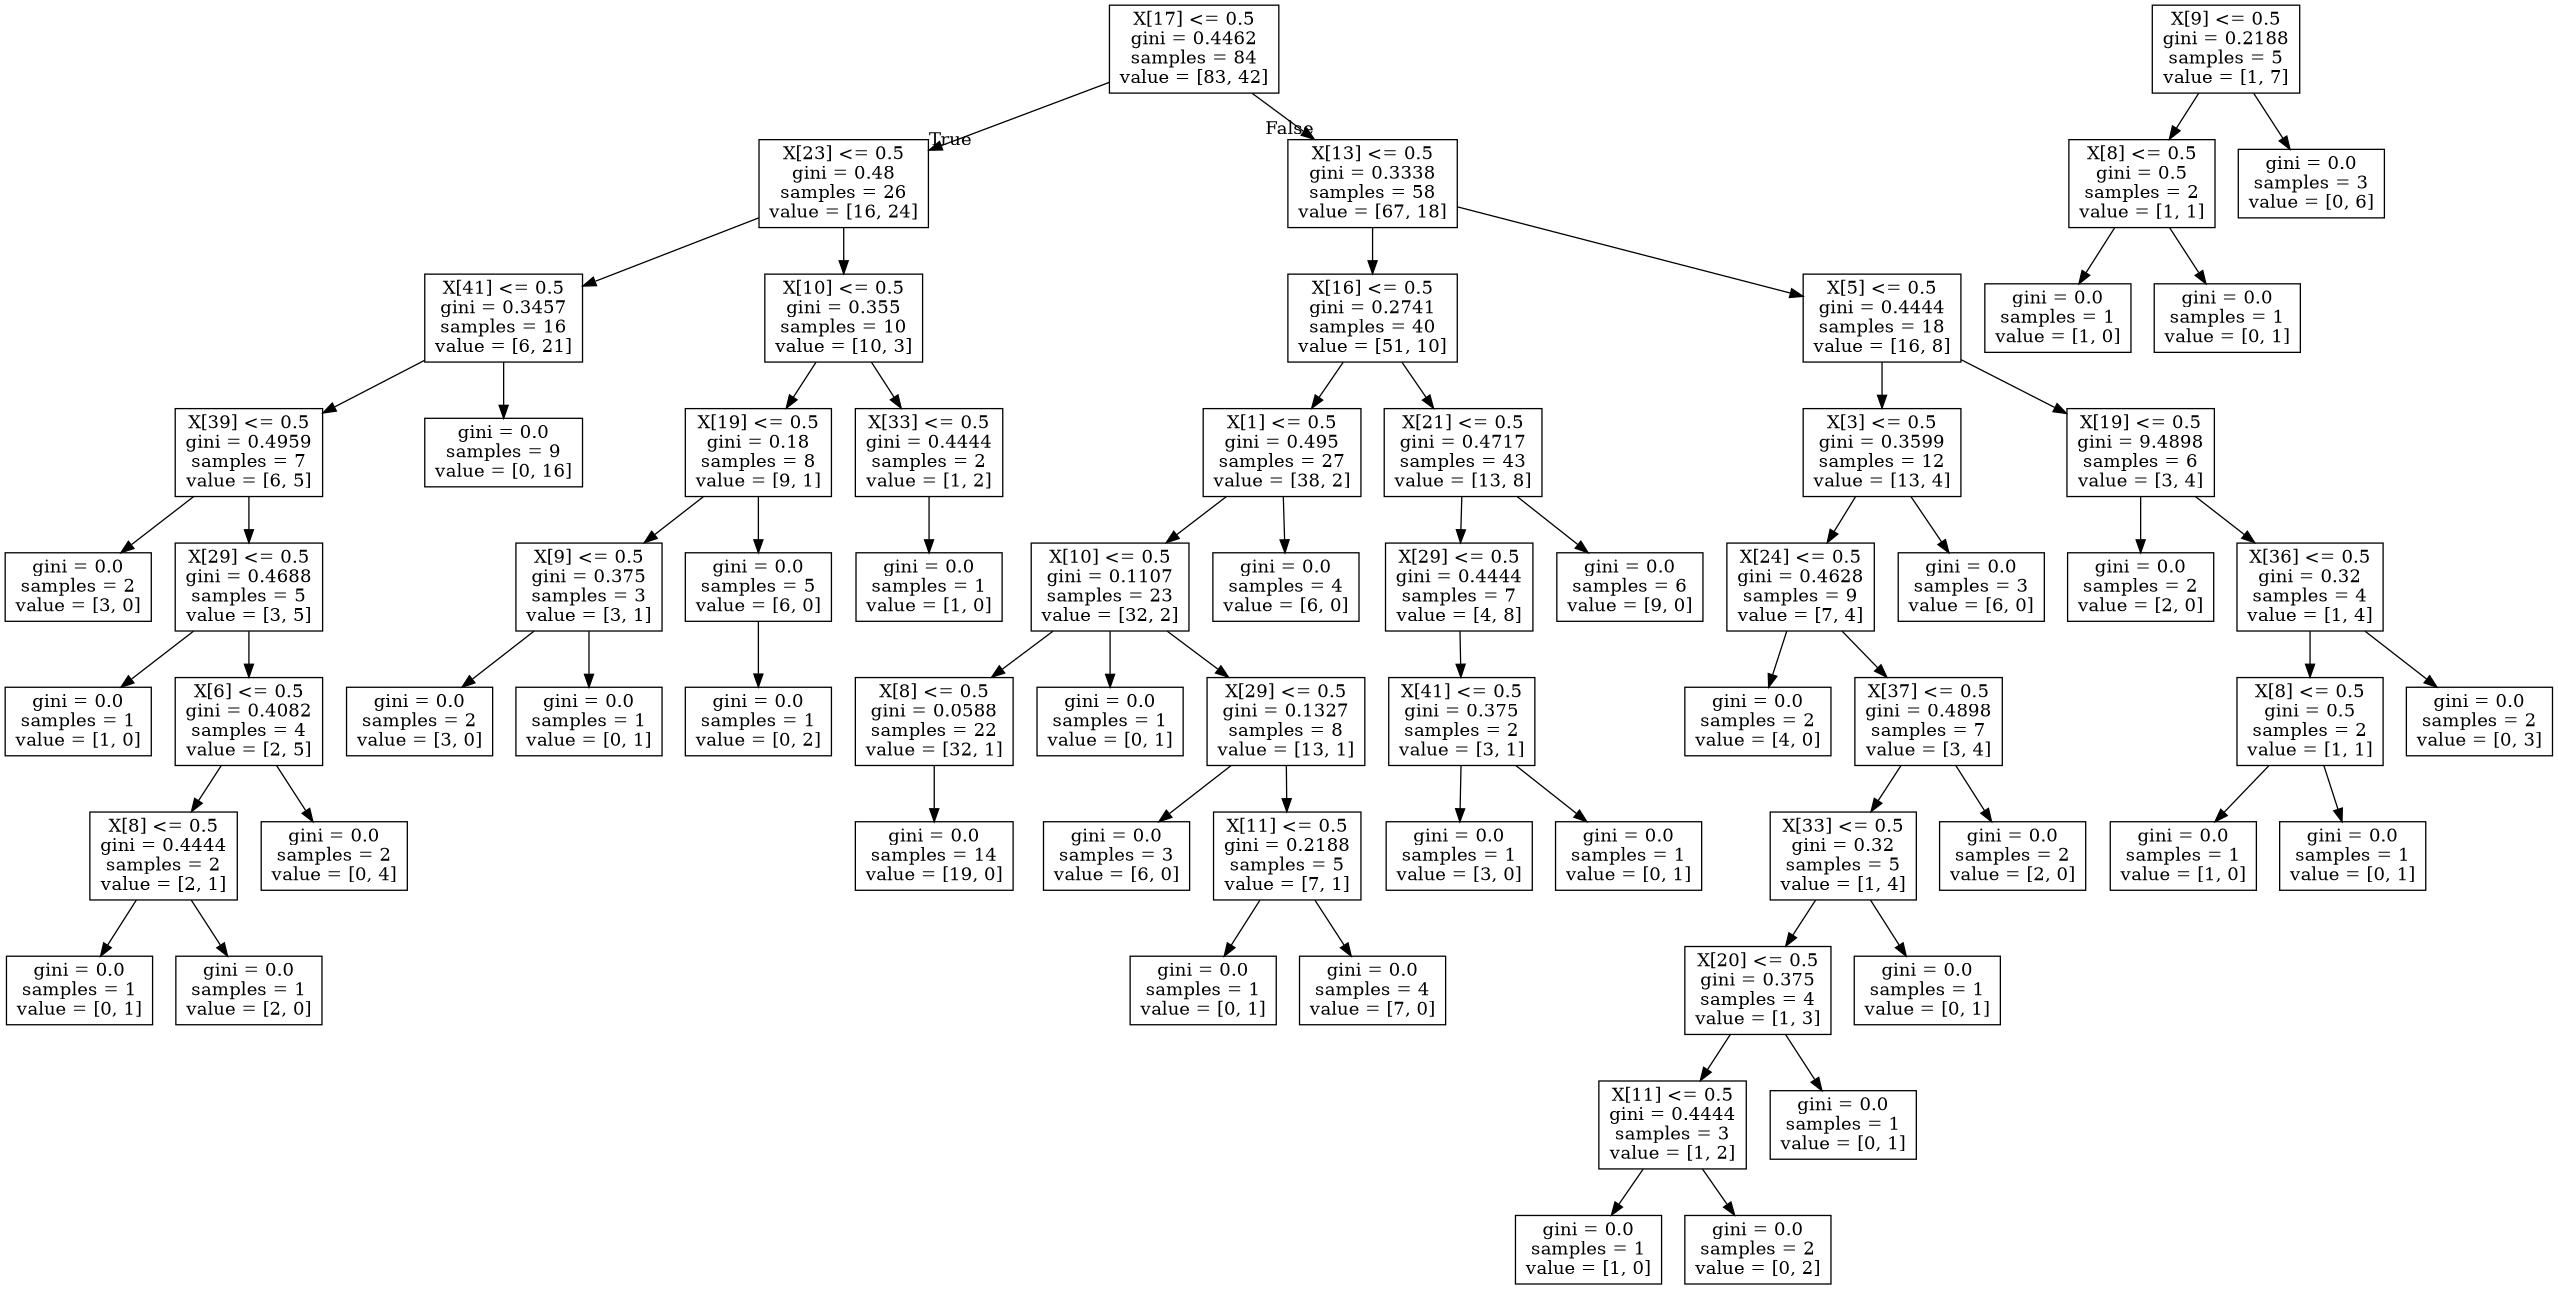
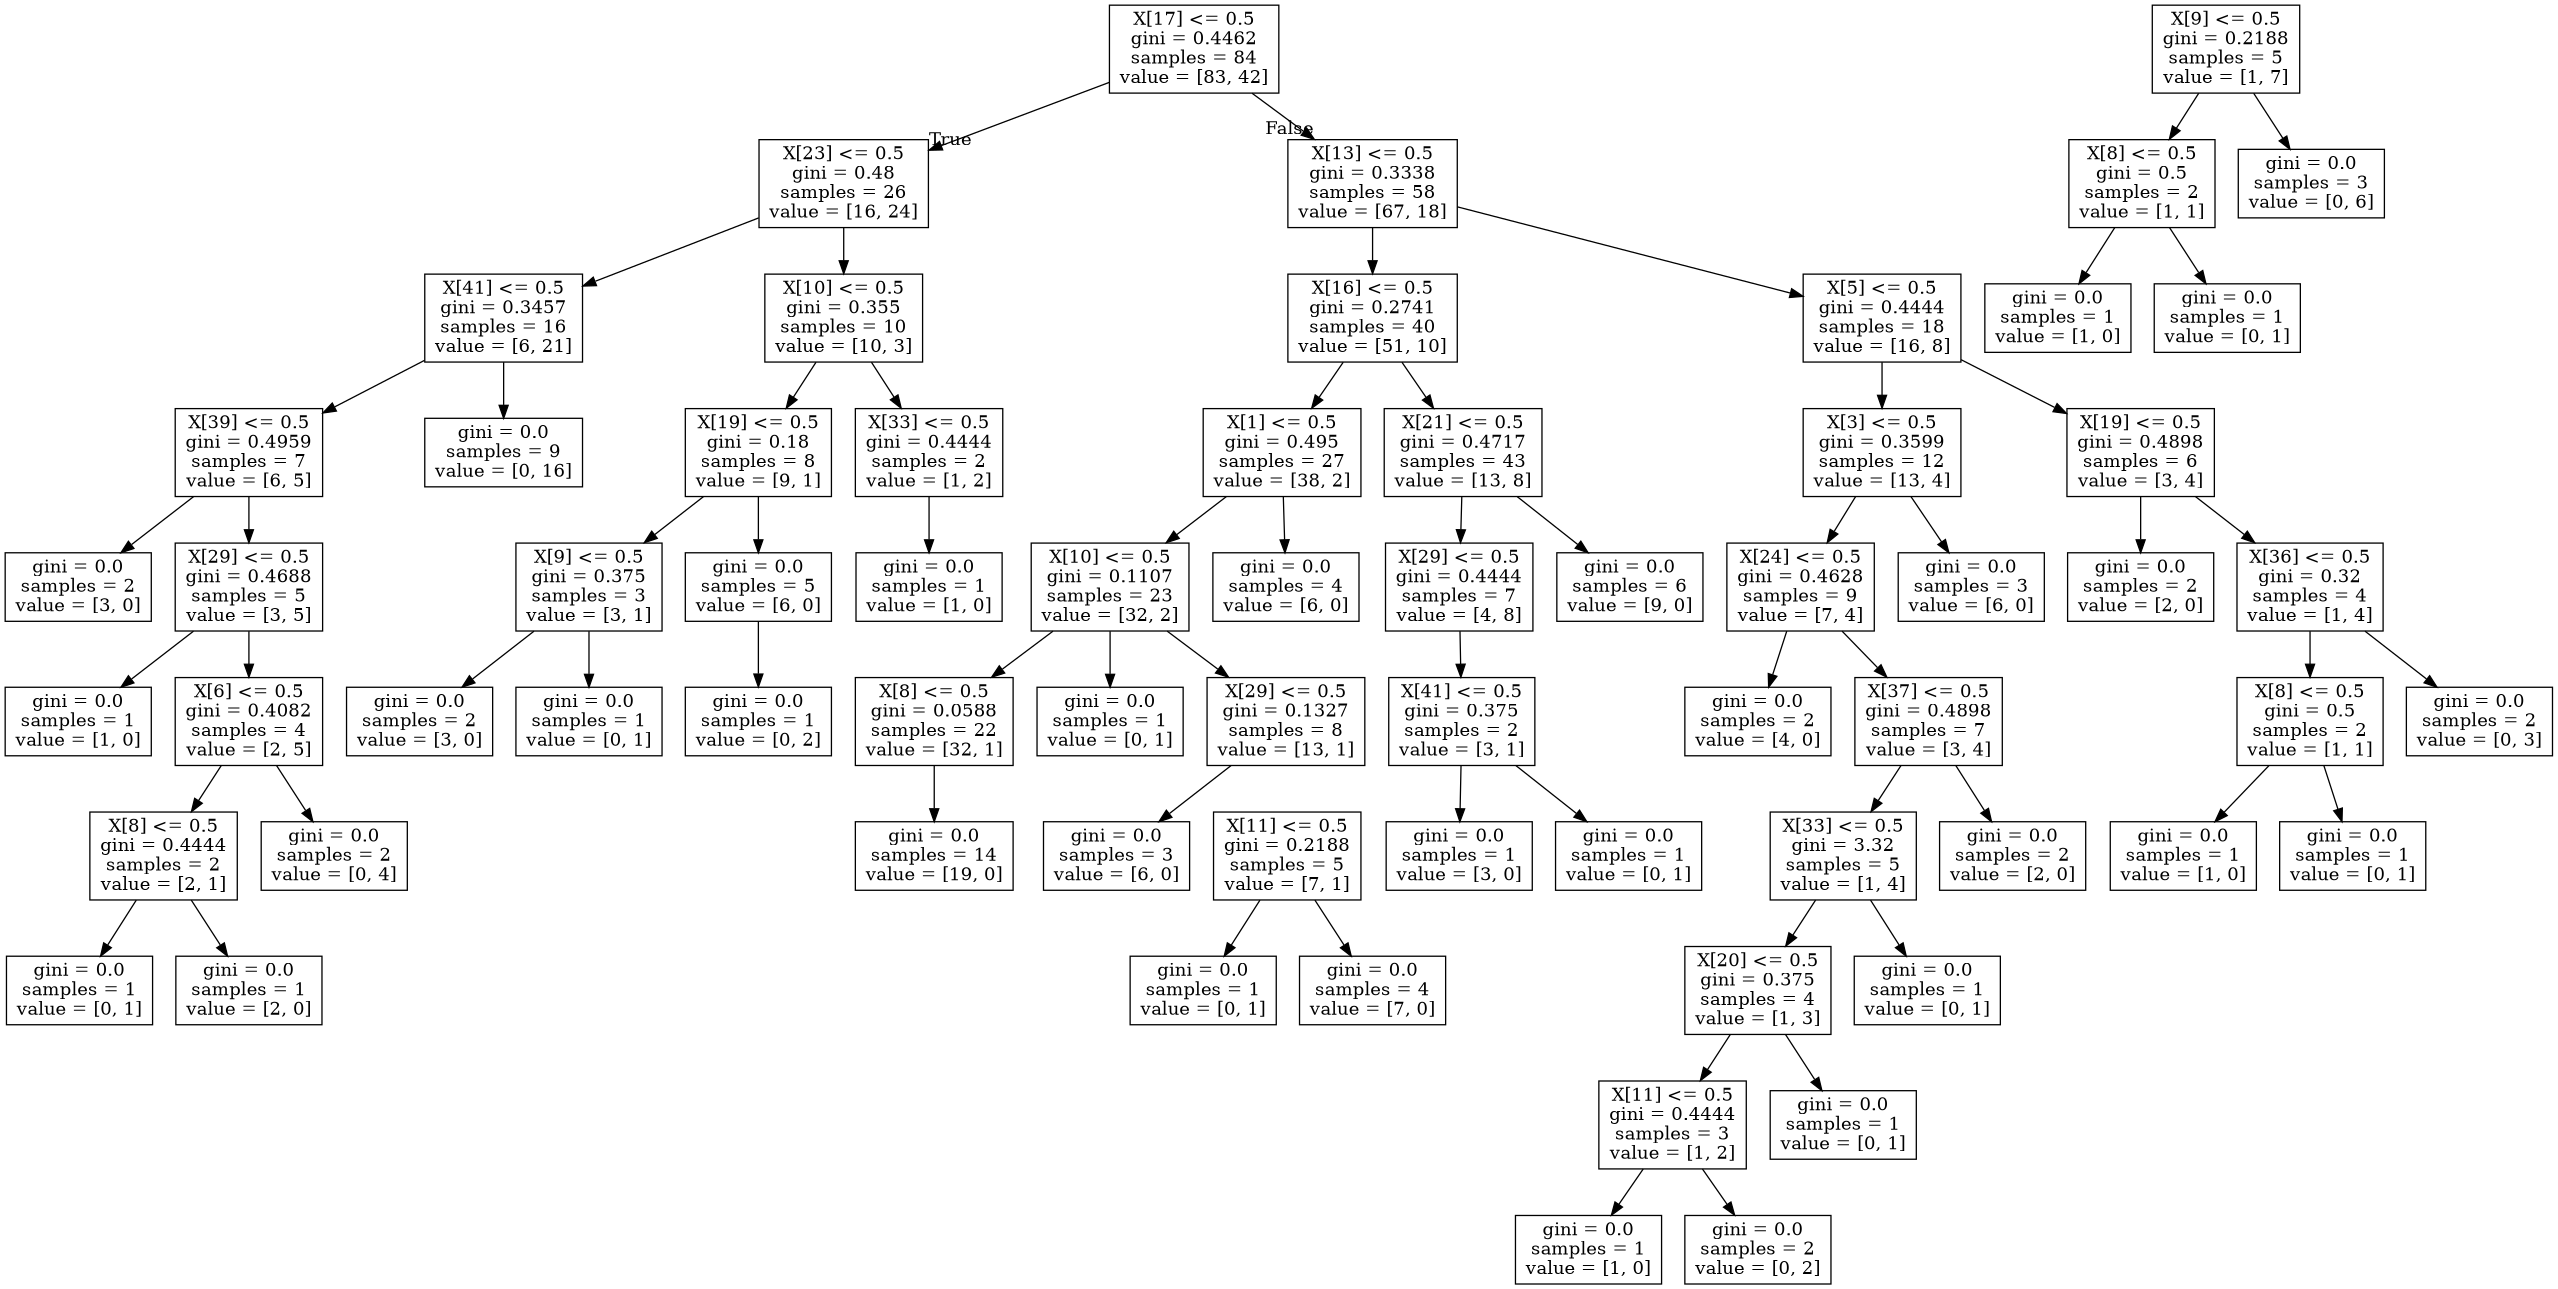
(2141, 453) -> (2141, 453)
(1287, 782) -> none
(1843, 856) -> (1843, 856)
